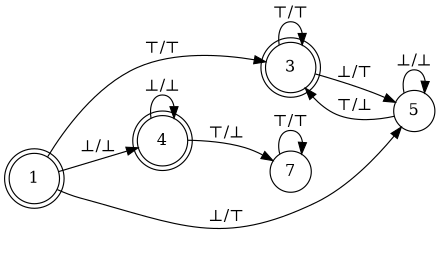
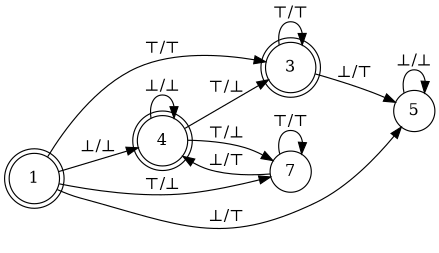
(351, 118) -> (222, 107)
none -> (230, 174)
none -> (159, 195)
